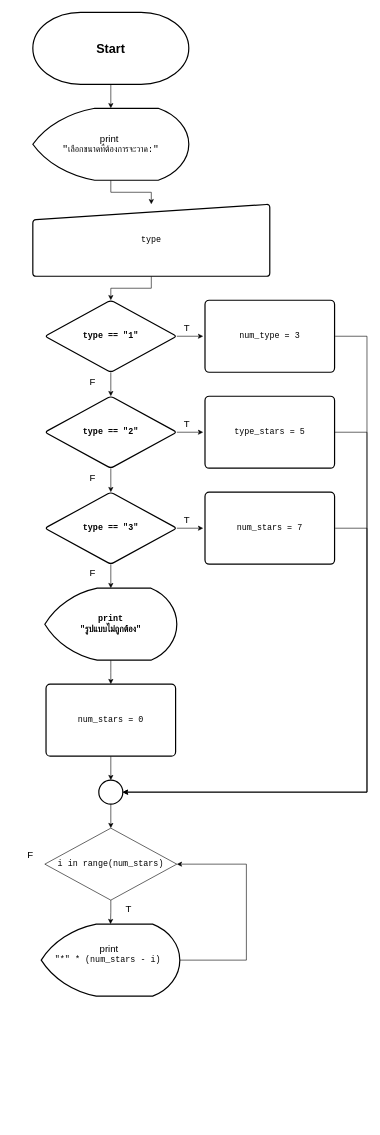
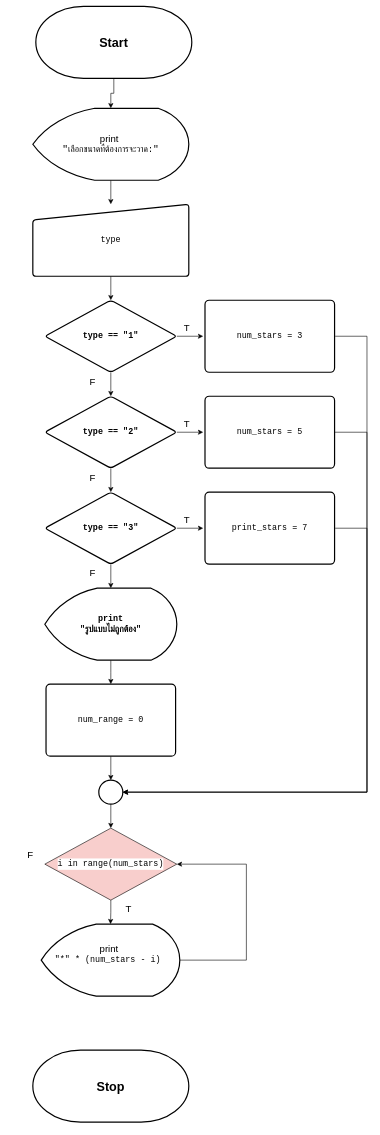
(111, 48) -> (114, 42)
(151, 240) -> (111, 240)
(270, 336) -> (270, 336)
(270, 432) -> (270, 432)
(270, 528) -> (270, 528)
(111, 720) -> (111, 720)
(111, 864) -> (111, 864)
none -> (111, 1086)
